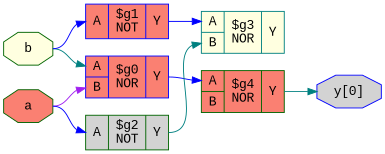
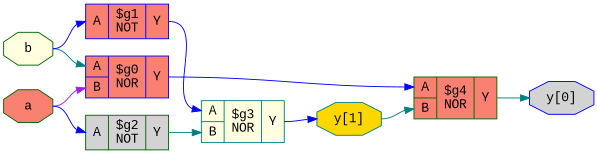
none -> (349, 119)
